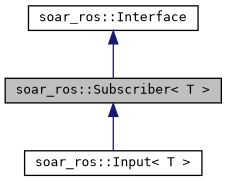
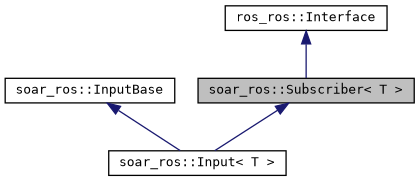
(113, 18) -> (306, 18)
none -> (90, 91)
